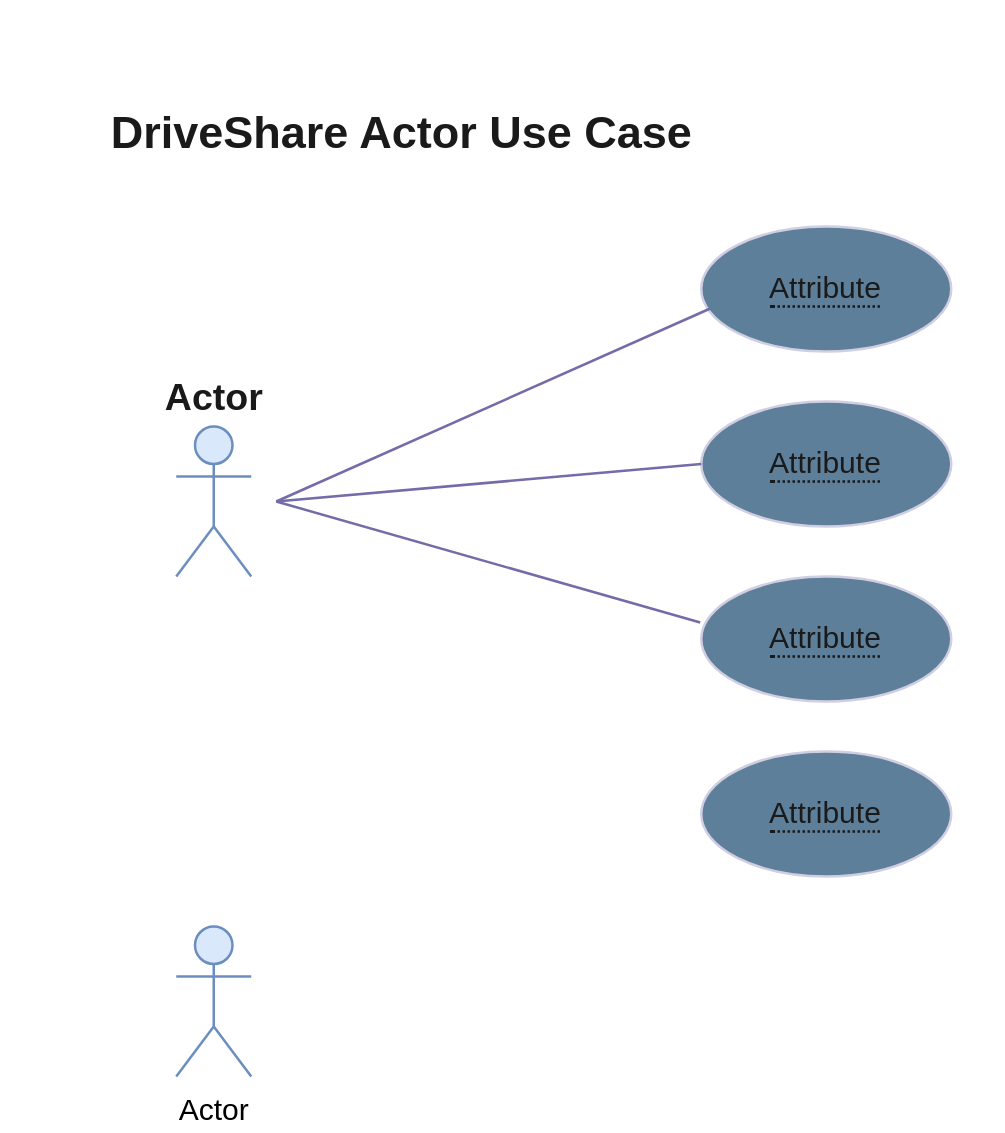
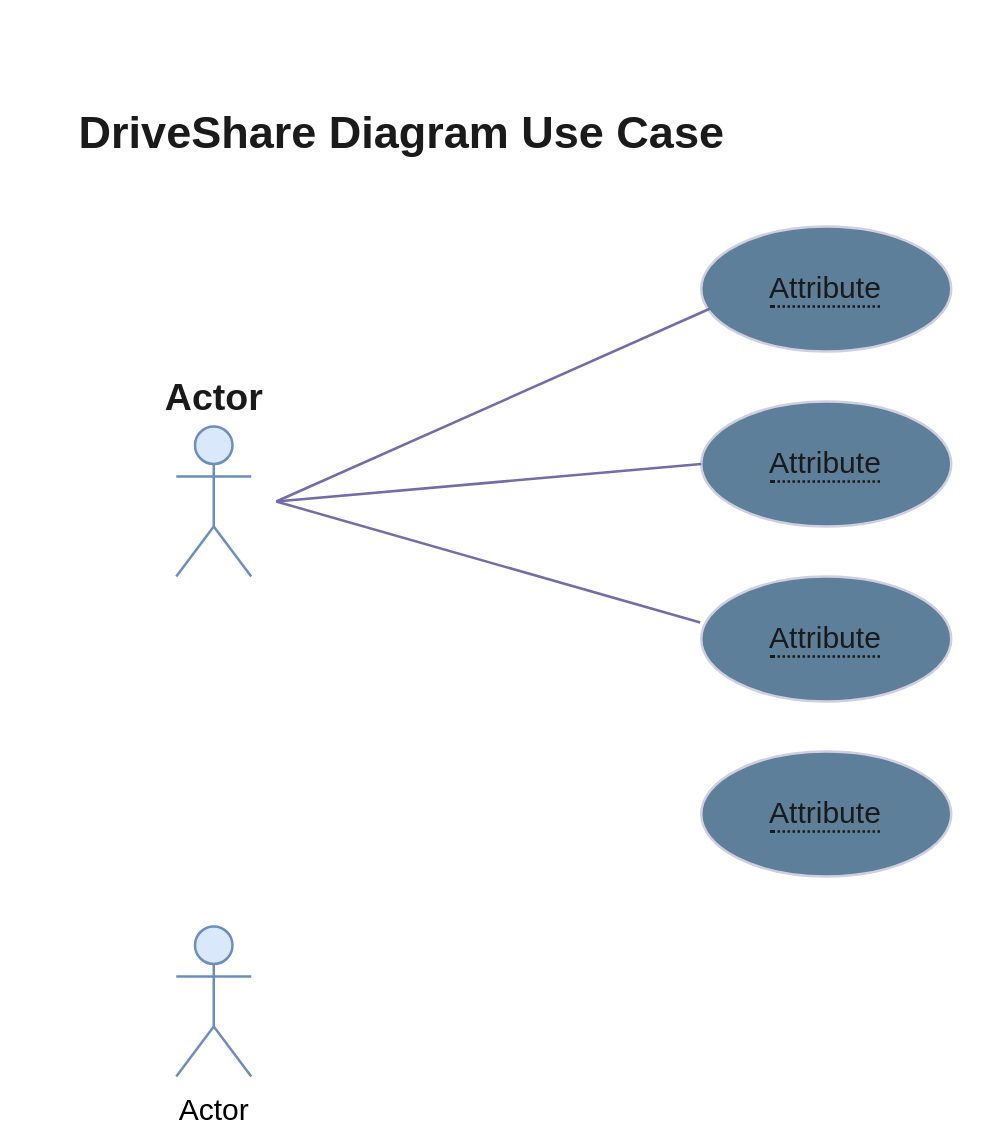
(403, 151) -> (403, 151)
